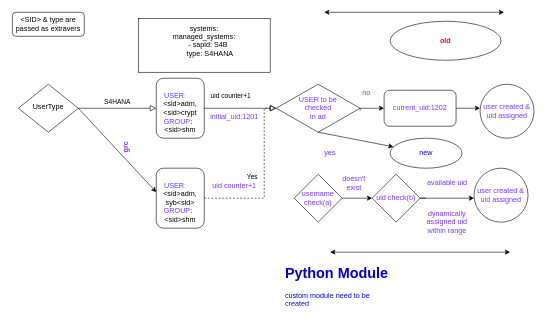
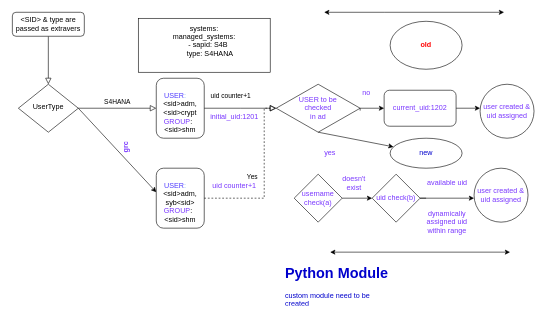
(446, 41) -> (426, 45)
none -> (48, 57)
